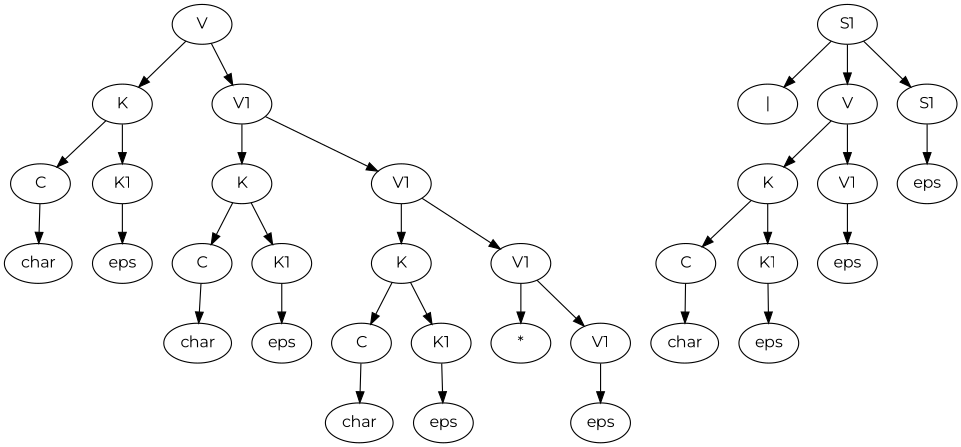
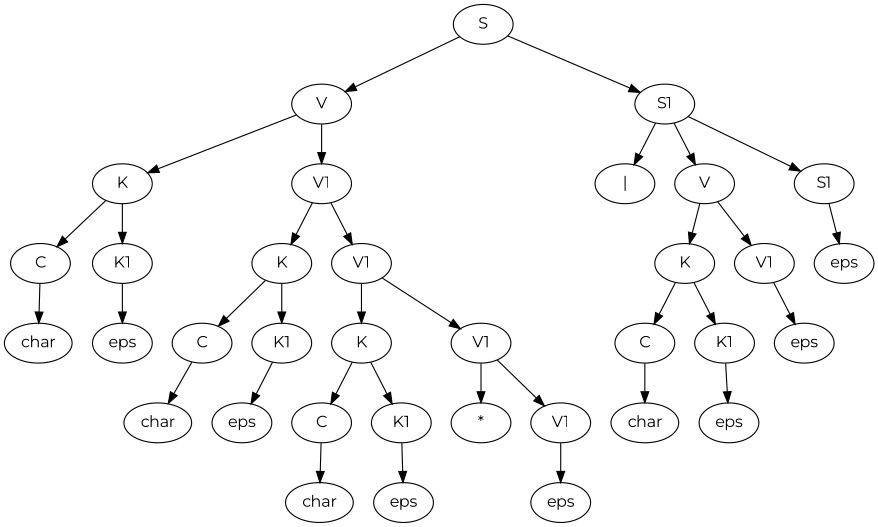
none -> (483, 24)
